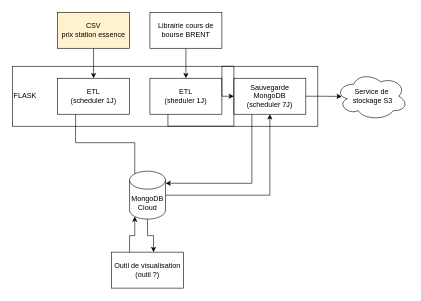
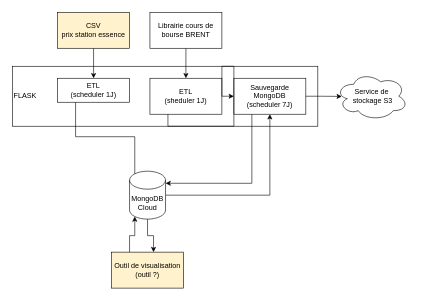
(93, 96) -> (93, 90)
(147, 270) -> (147, 270)
